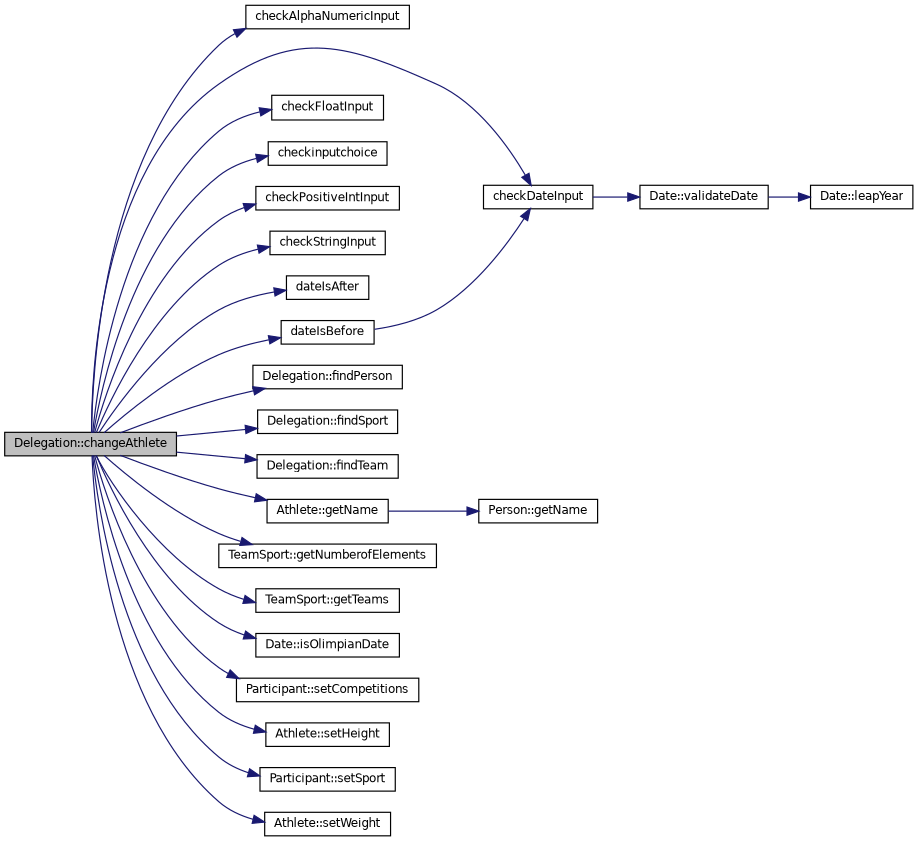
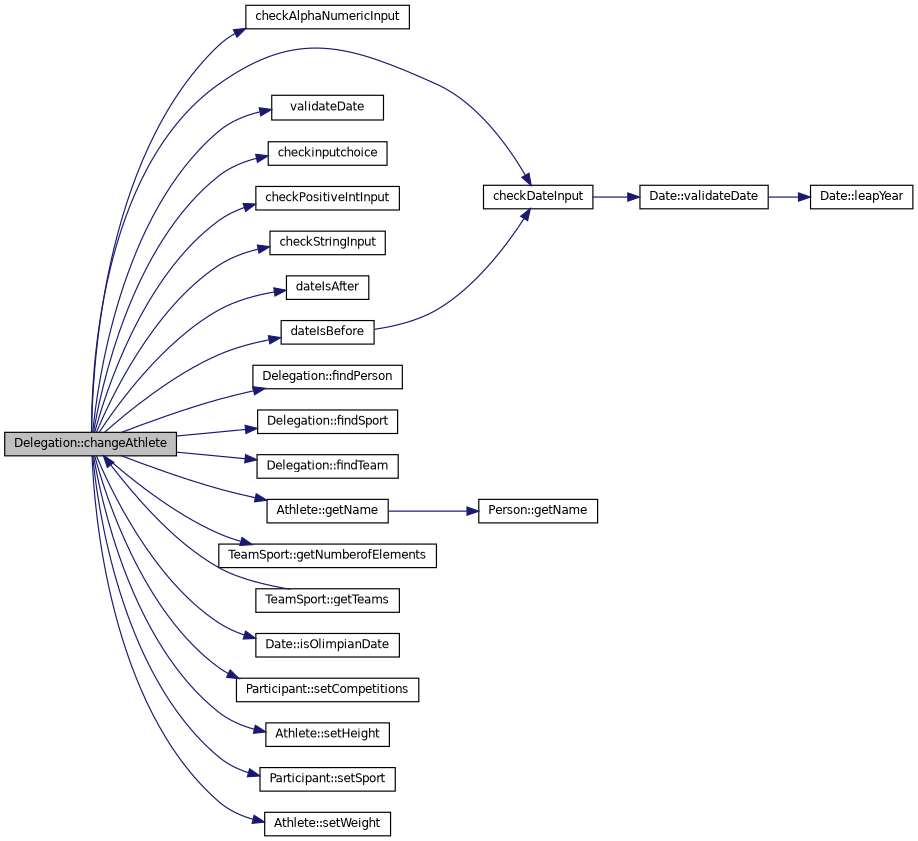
(328, 108) -> (328, 108)
(158, 540) -> (188, 546)
